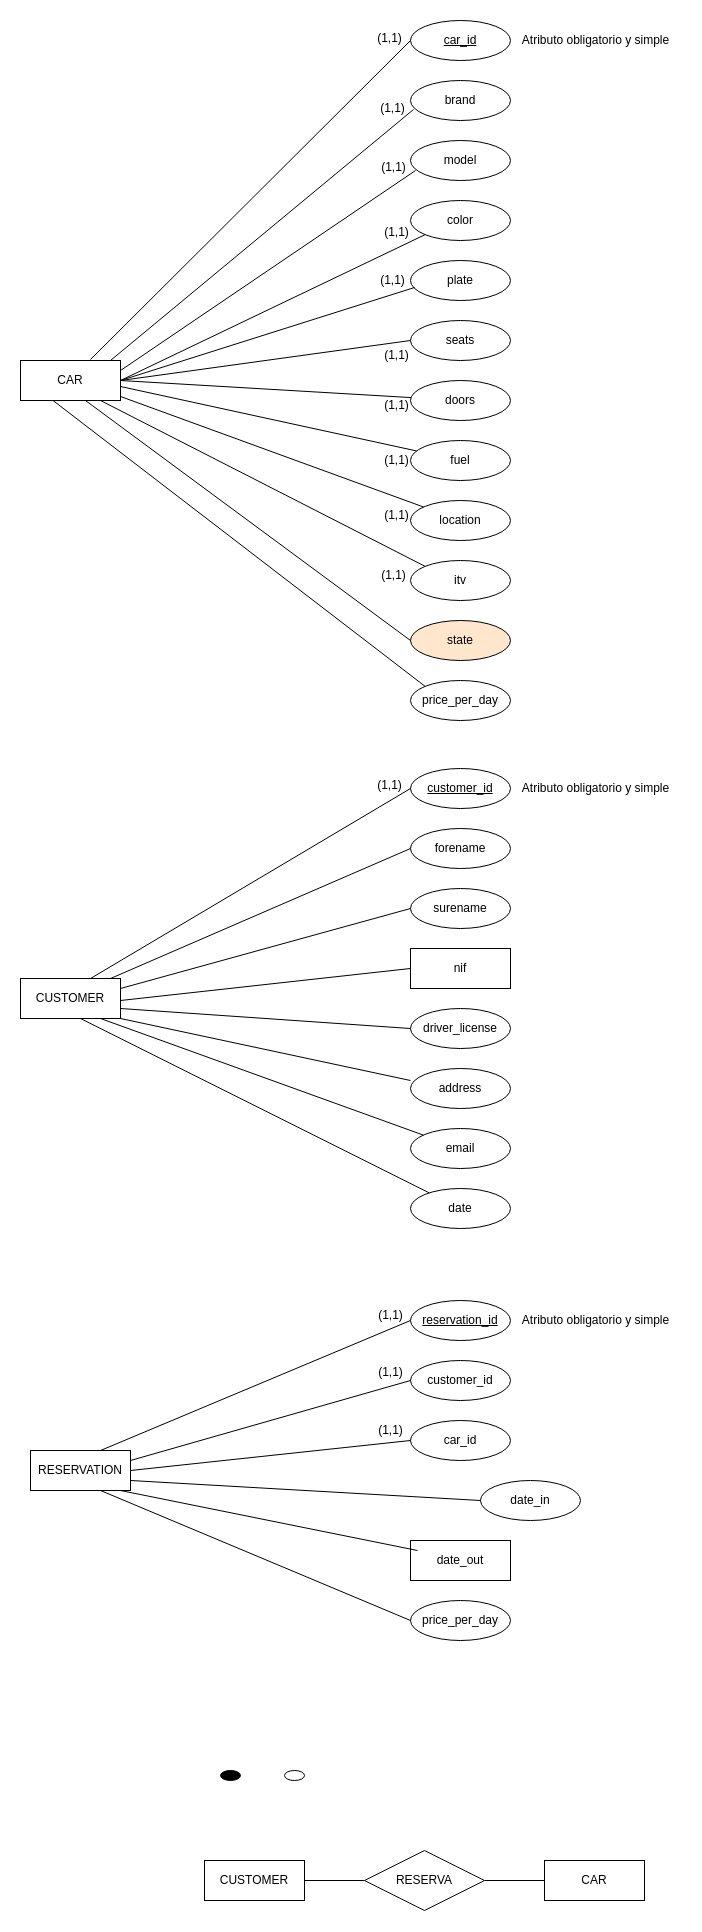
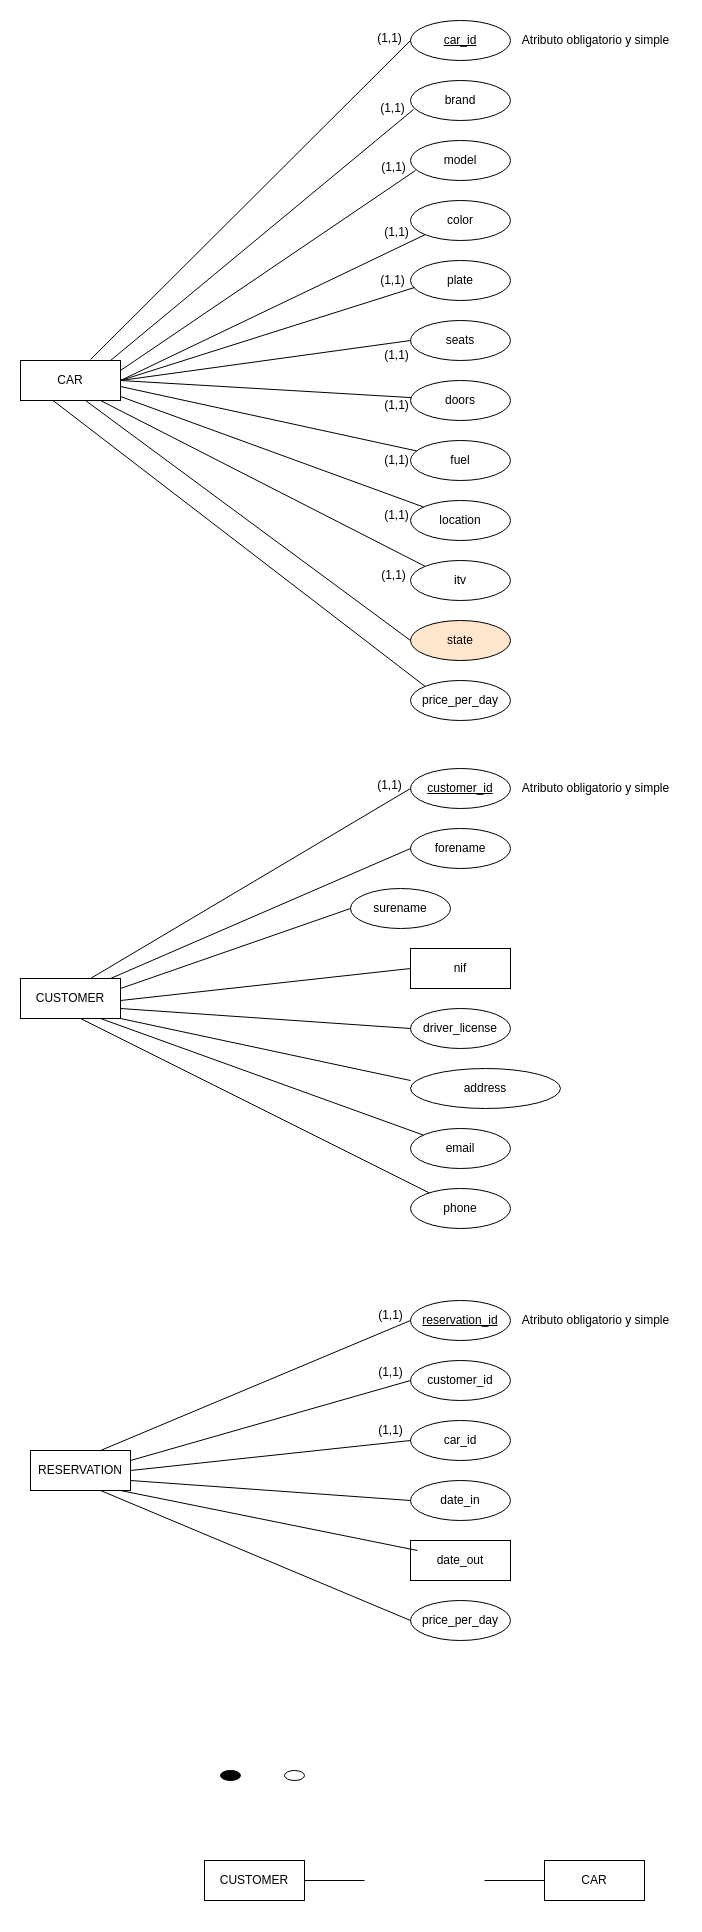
(461, 909) -> (401, 909)
(461, 1089) -> (486, 1089)
(461, 1209) -> (461, 1209)
(531, 1501) -> (461, 1501)
(425, 1881) -> none
